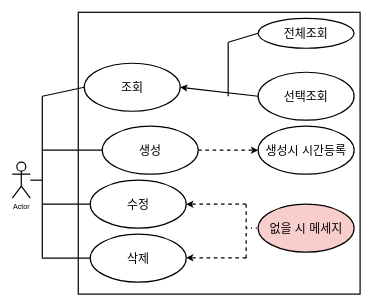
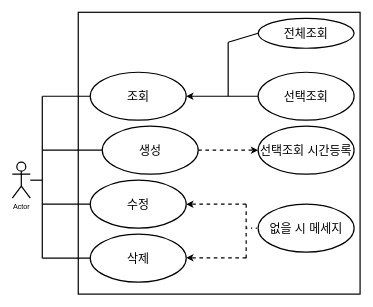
(132, 87) -> (138, 96)
(306, 150) -> (306, 150)
(306, 228) -> (306, 228)
